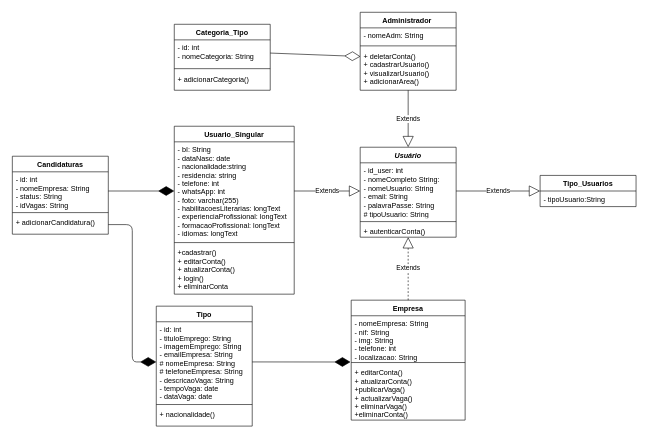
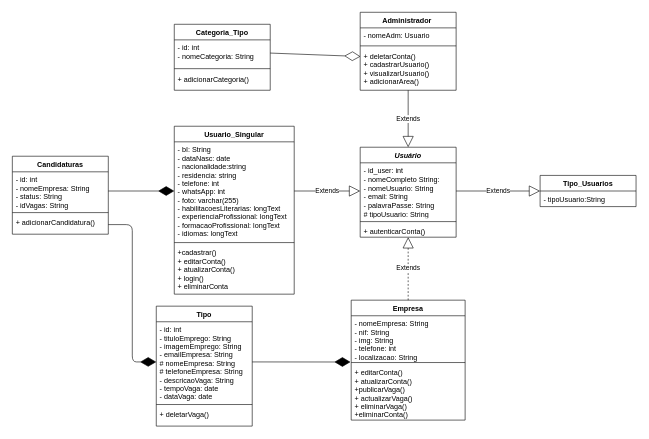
(394, 36) -> (396, 36)
(190, 415) -> (188, 415)
